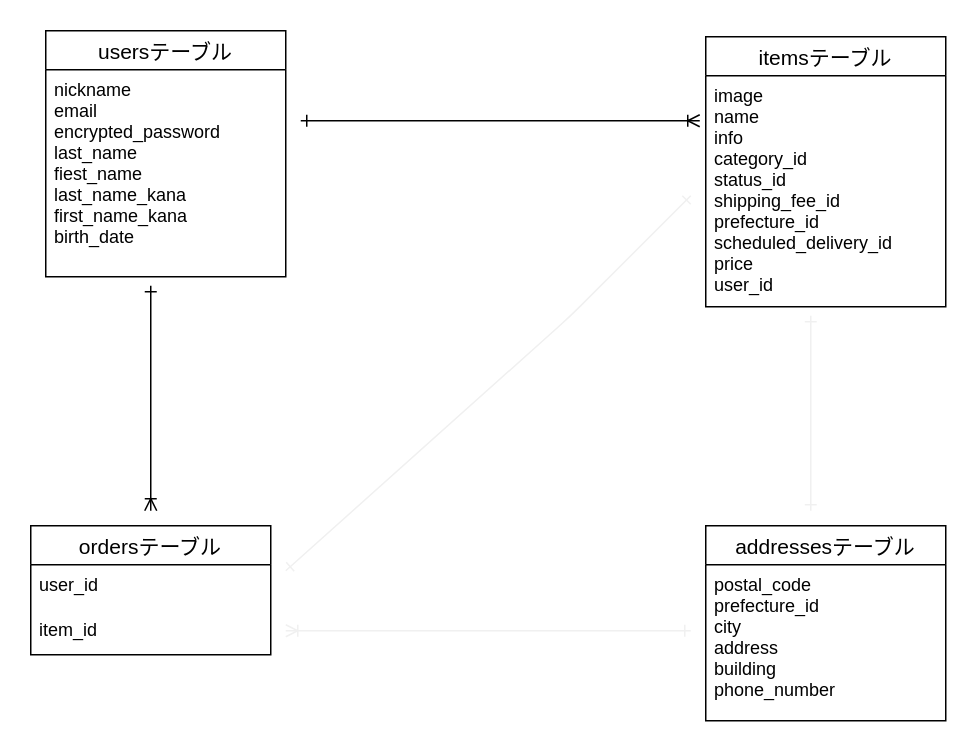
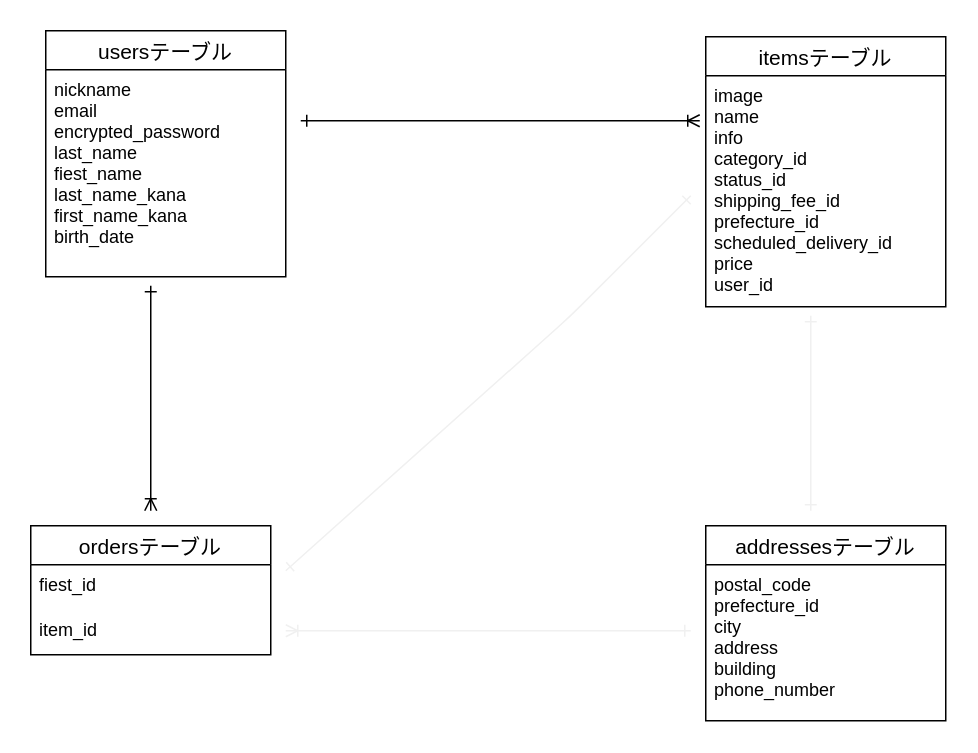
(72, 585) -> (75, 585)
